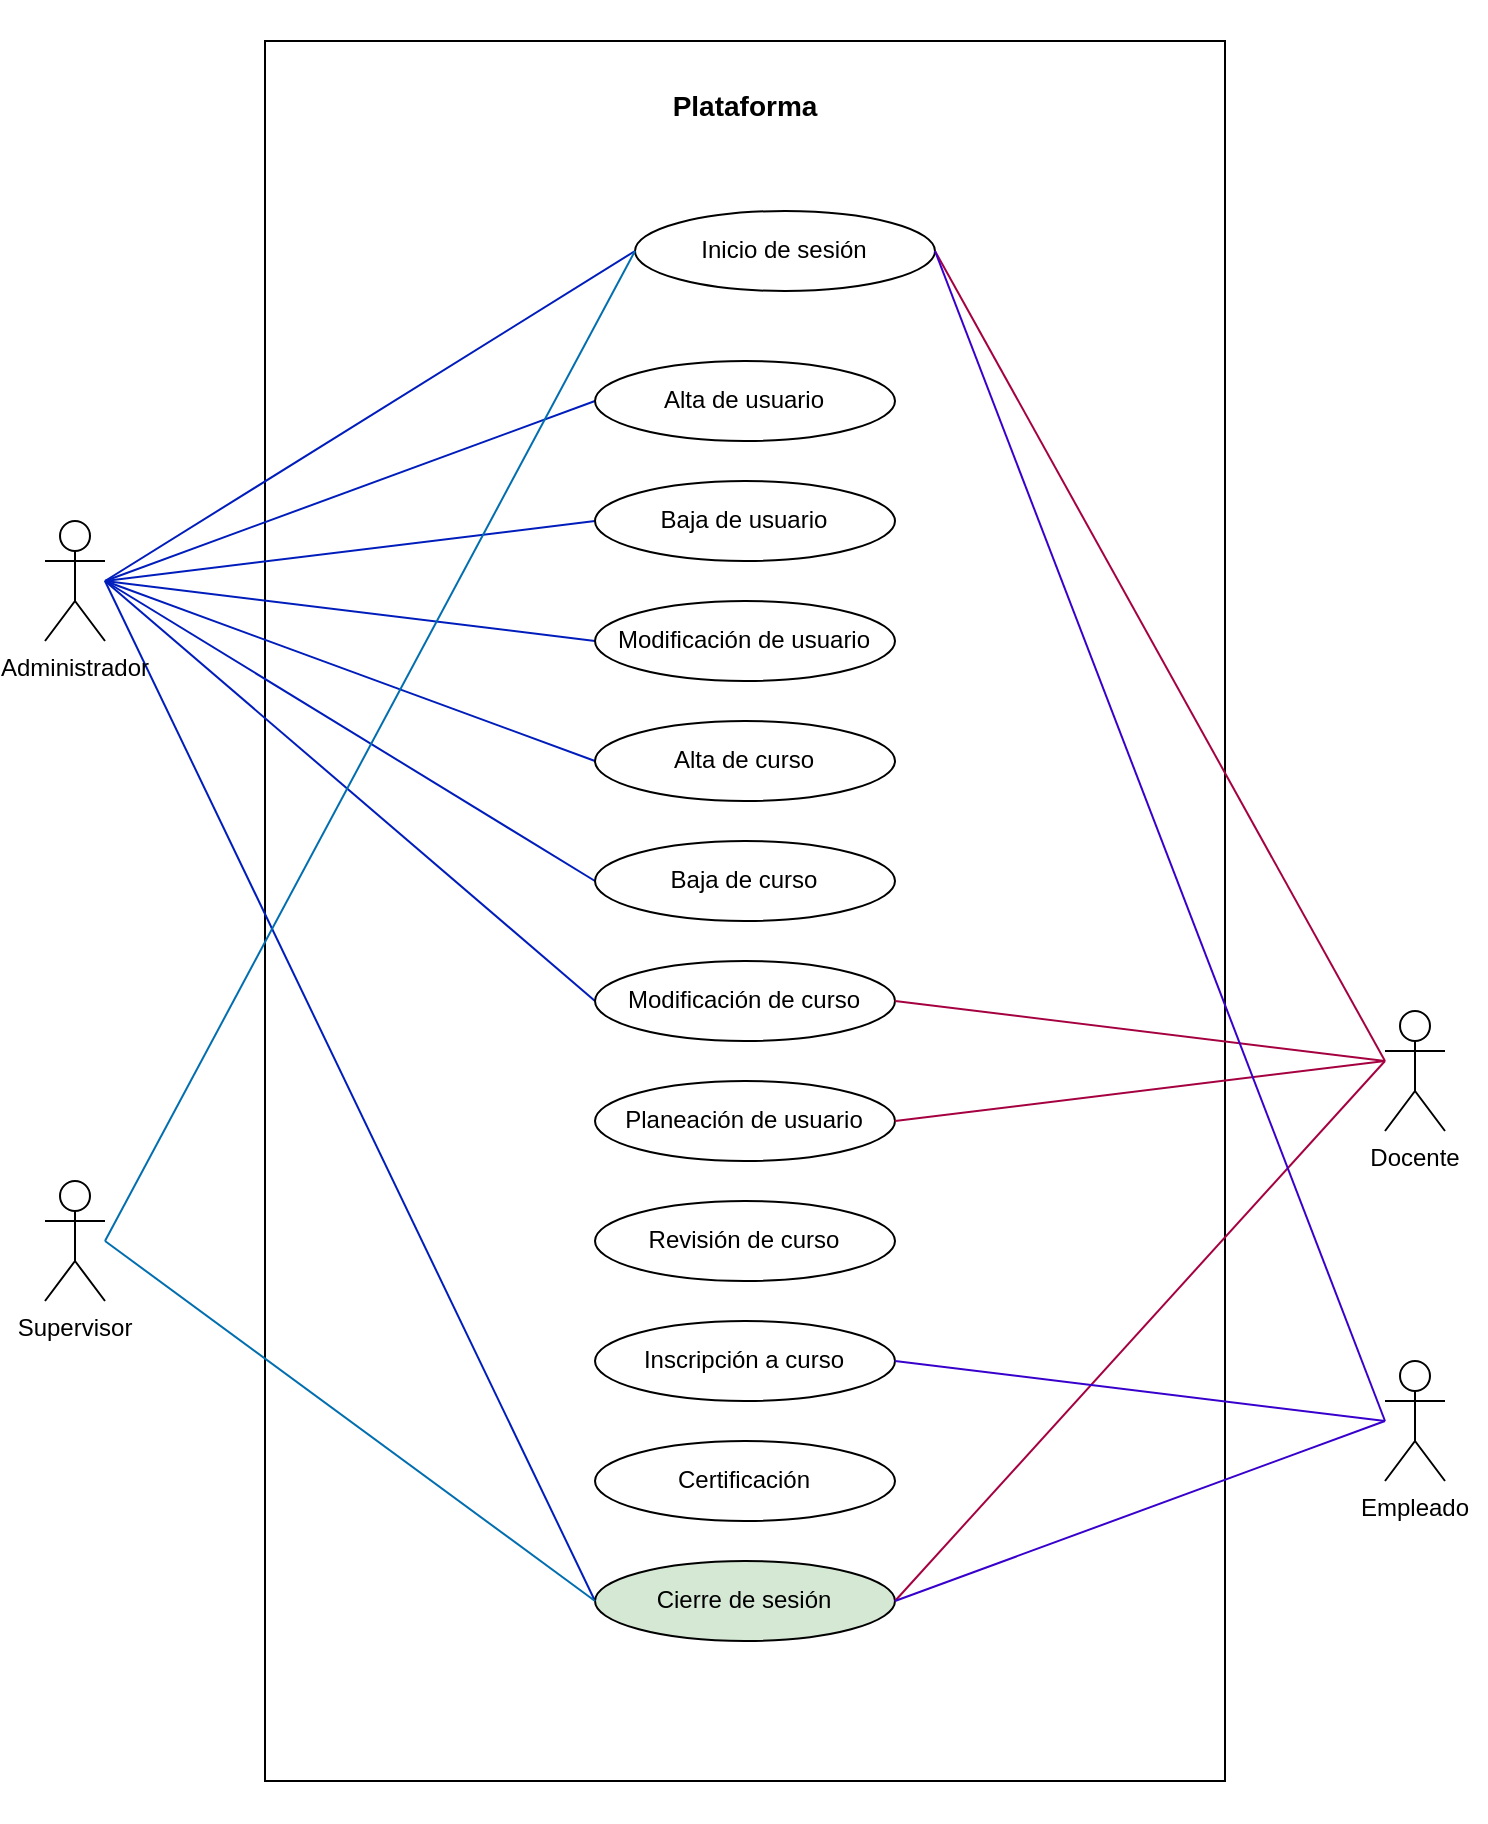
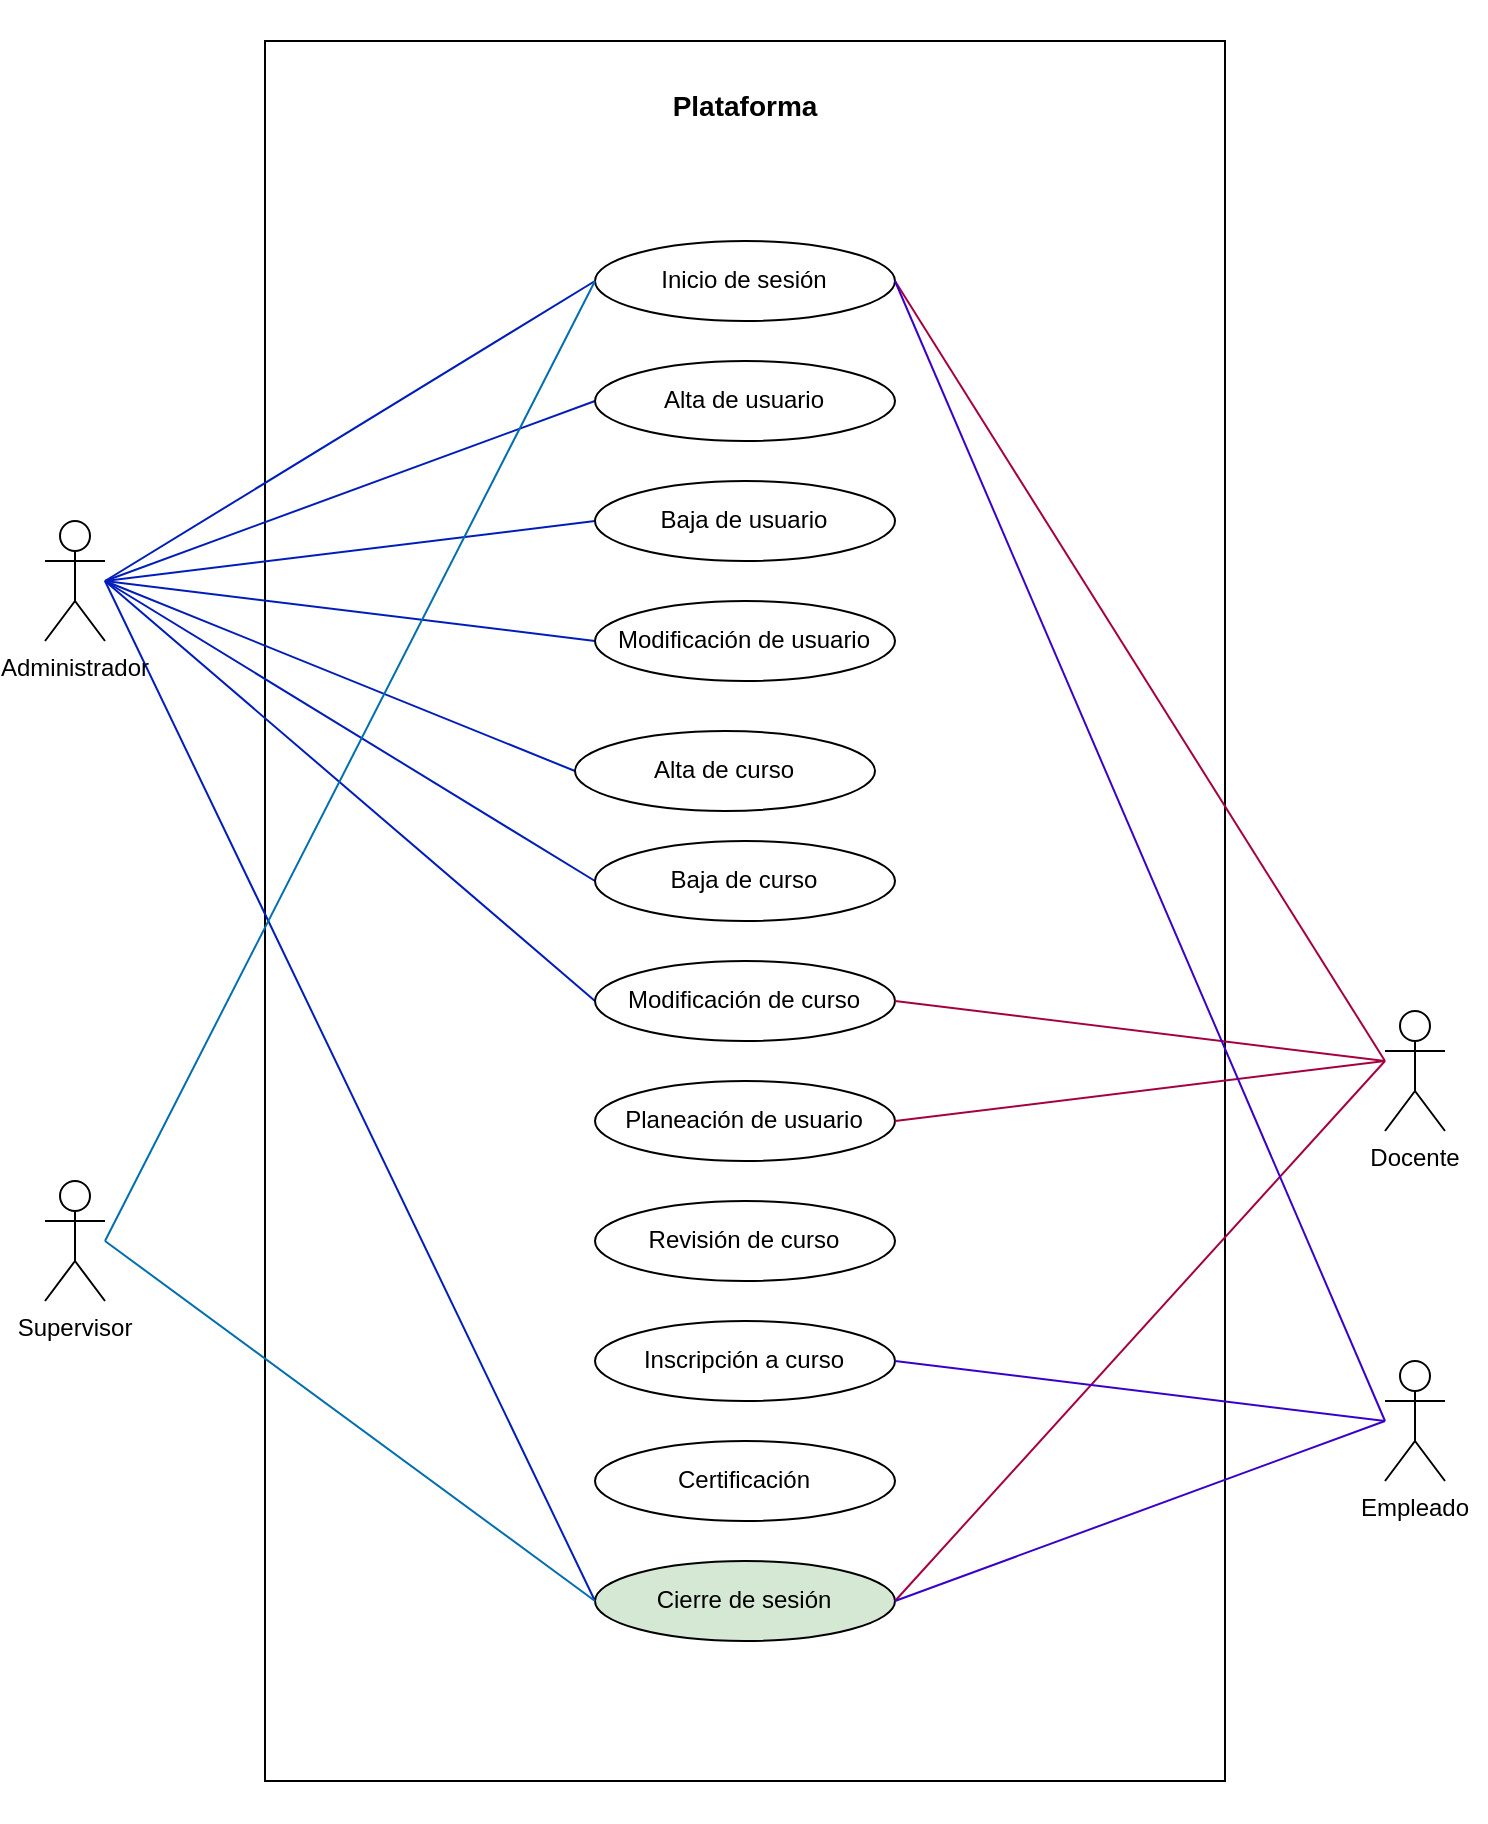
(785, 251) -> (745, 281)
(745, 761) -> (725, 771)
